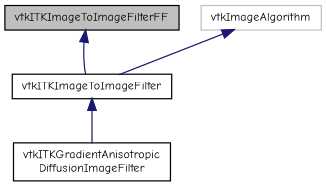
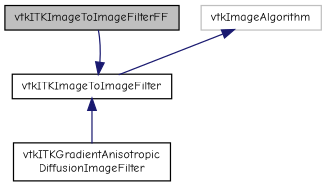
(84, 58) -> (100, 46)
